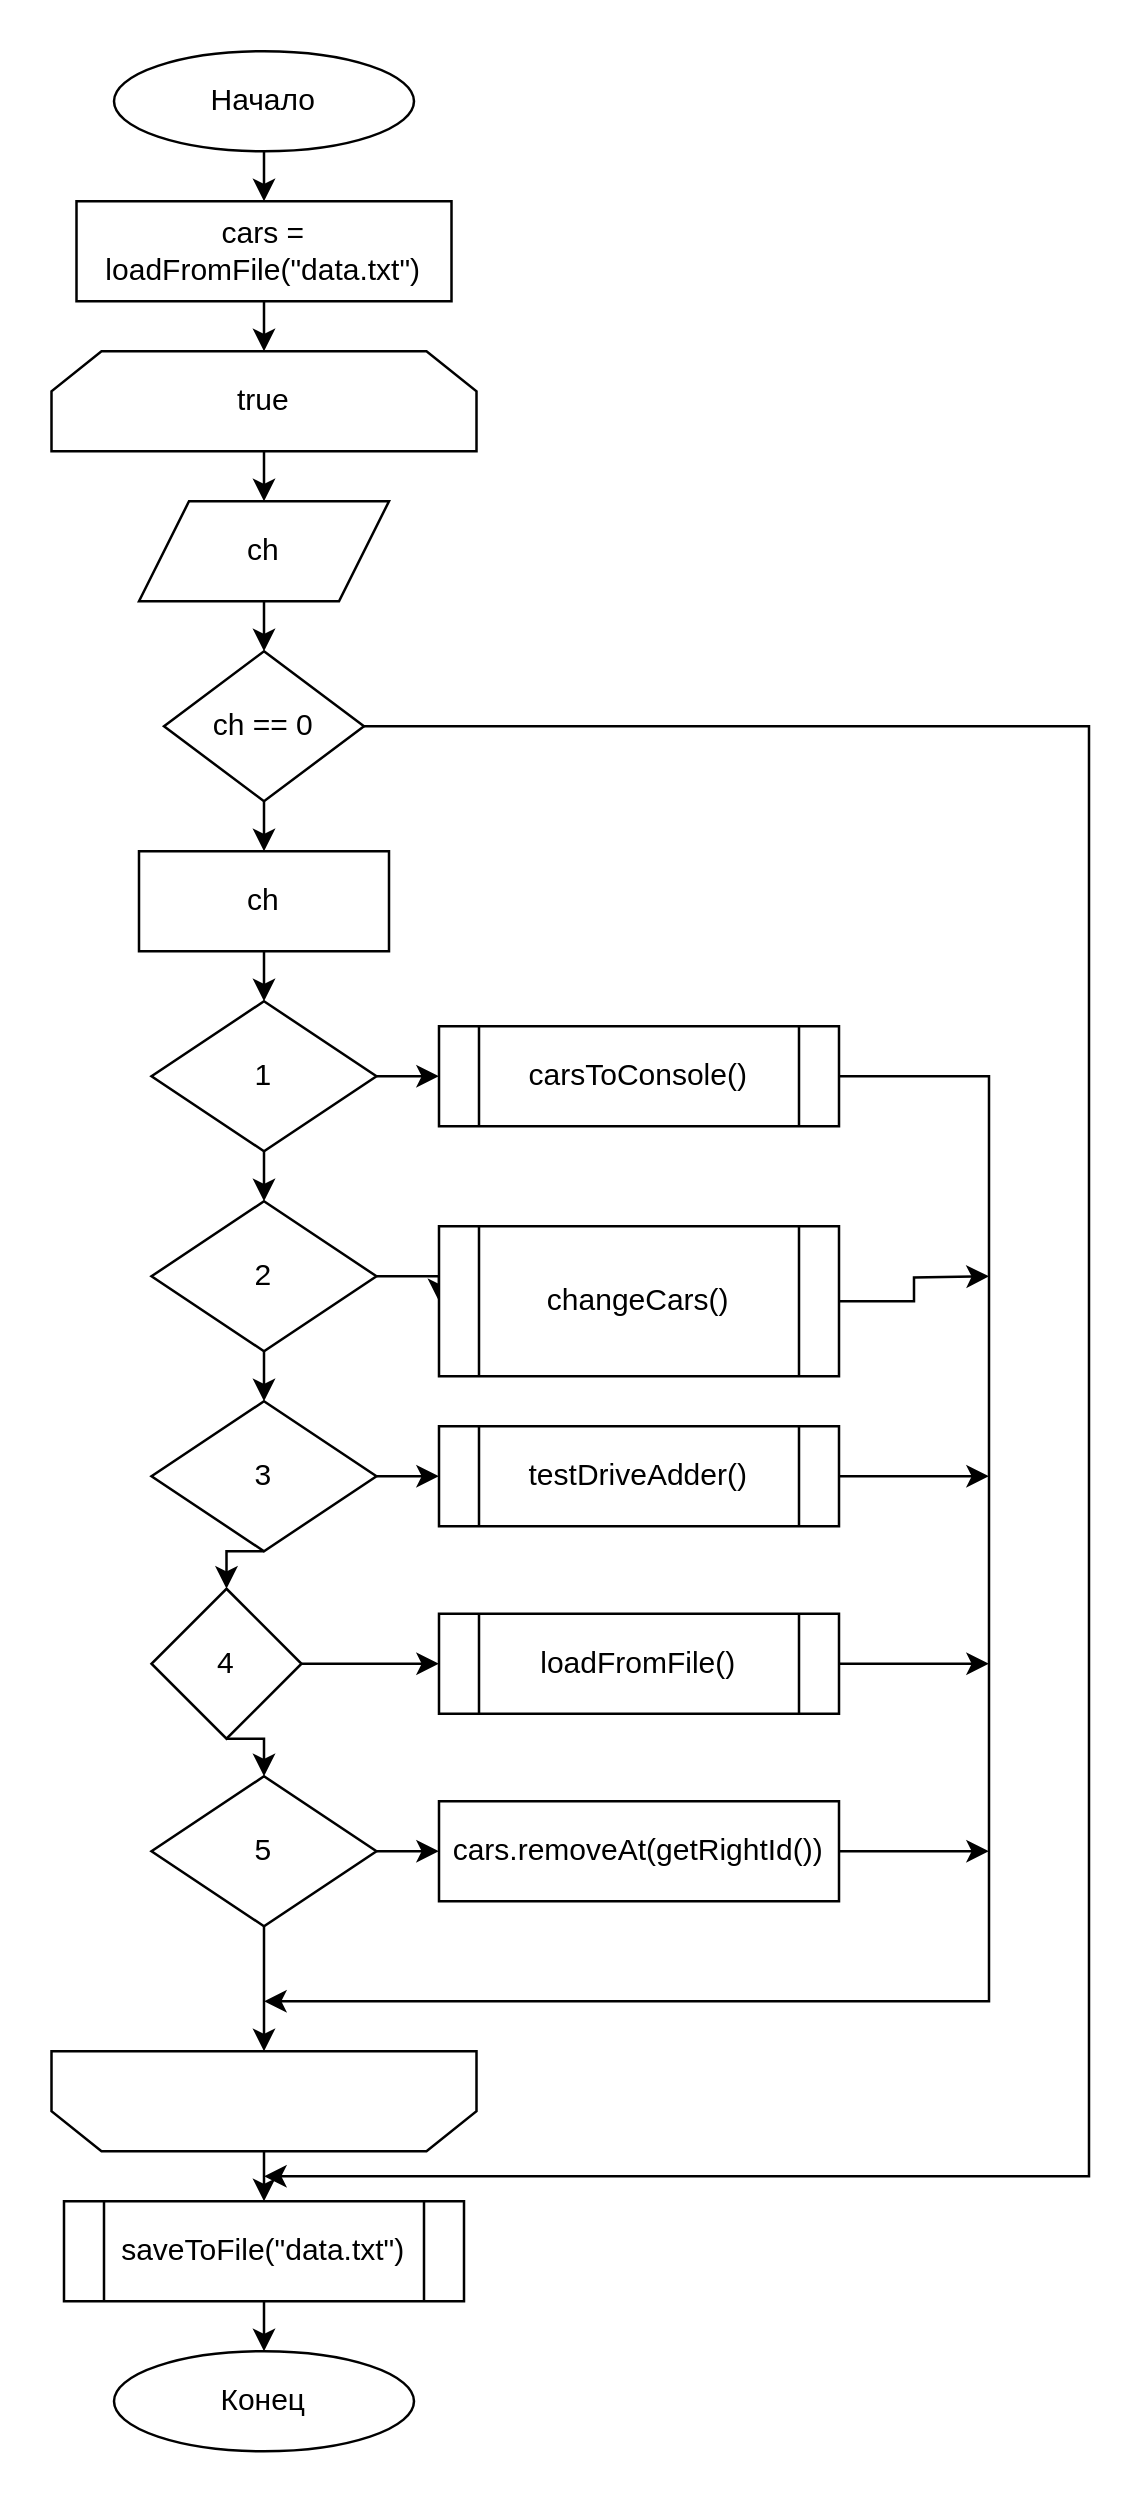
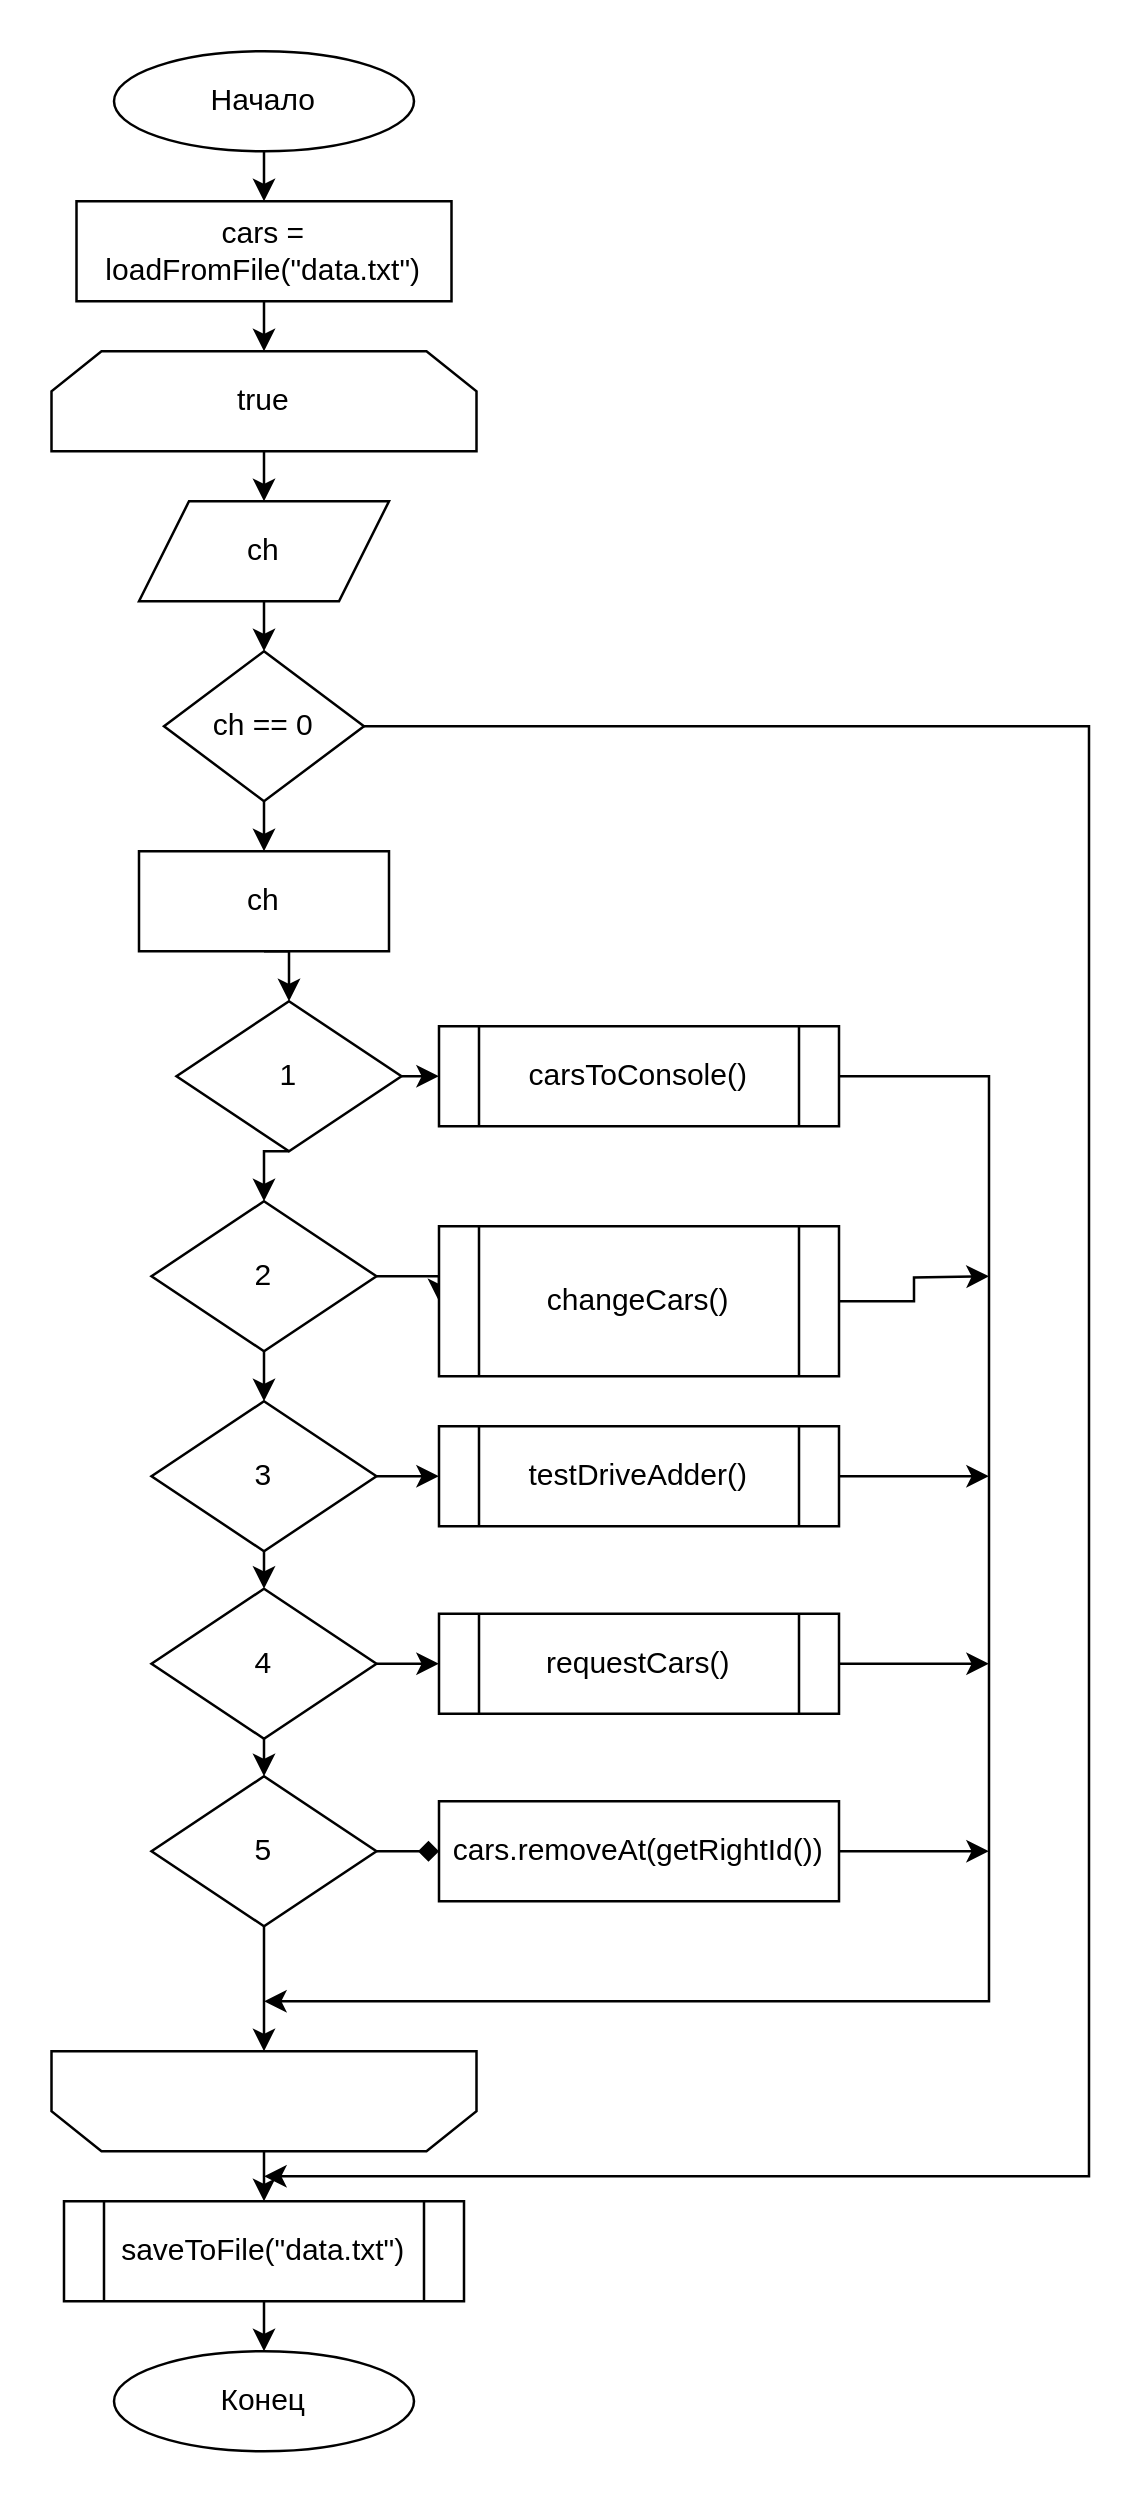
(264, 1076) -> (289, 1076)
(226, 1664) -> (264, 1664)
(639, 1664) -> (639, 1664)
(420, 1851) -> (418, 1851)
